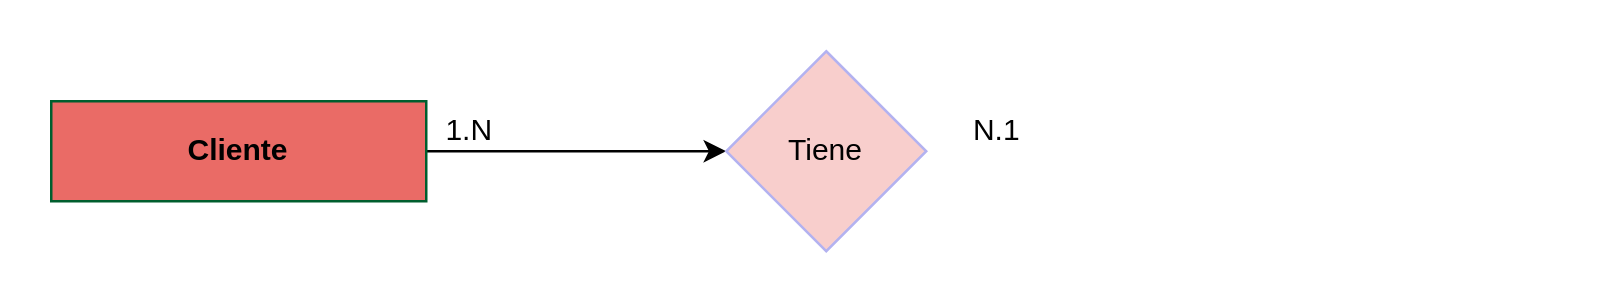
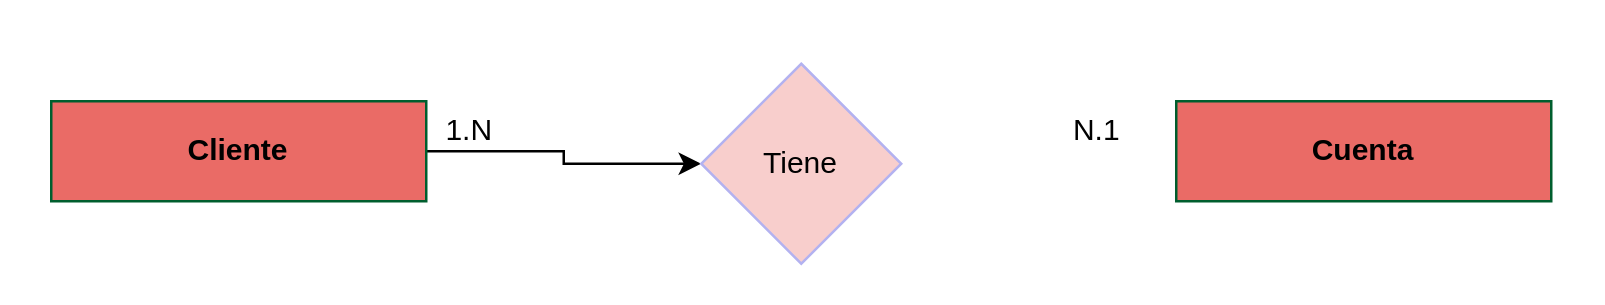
(996, 131) -> (1096, 131)
(826, 151) -> (801, 164)
none -> (1364, 151)
